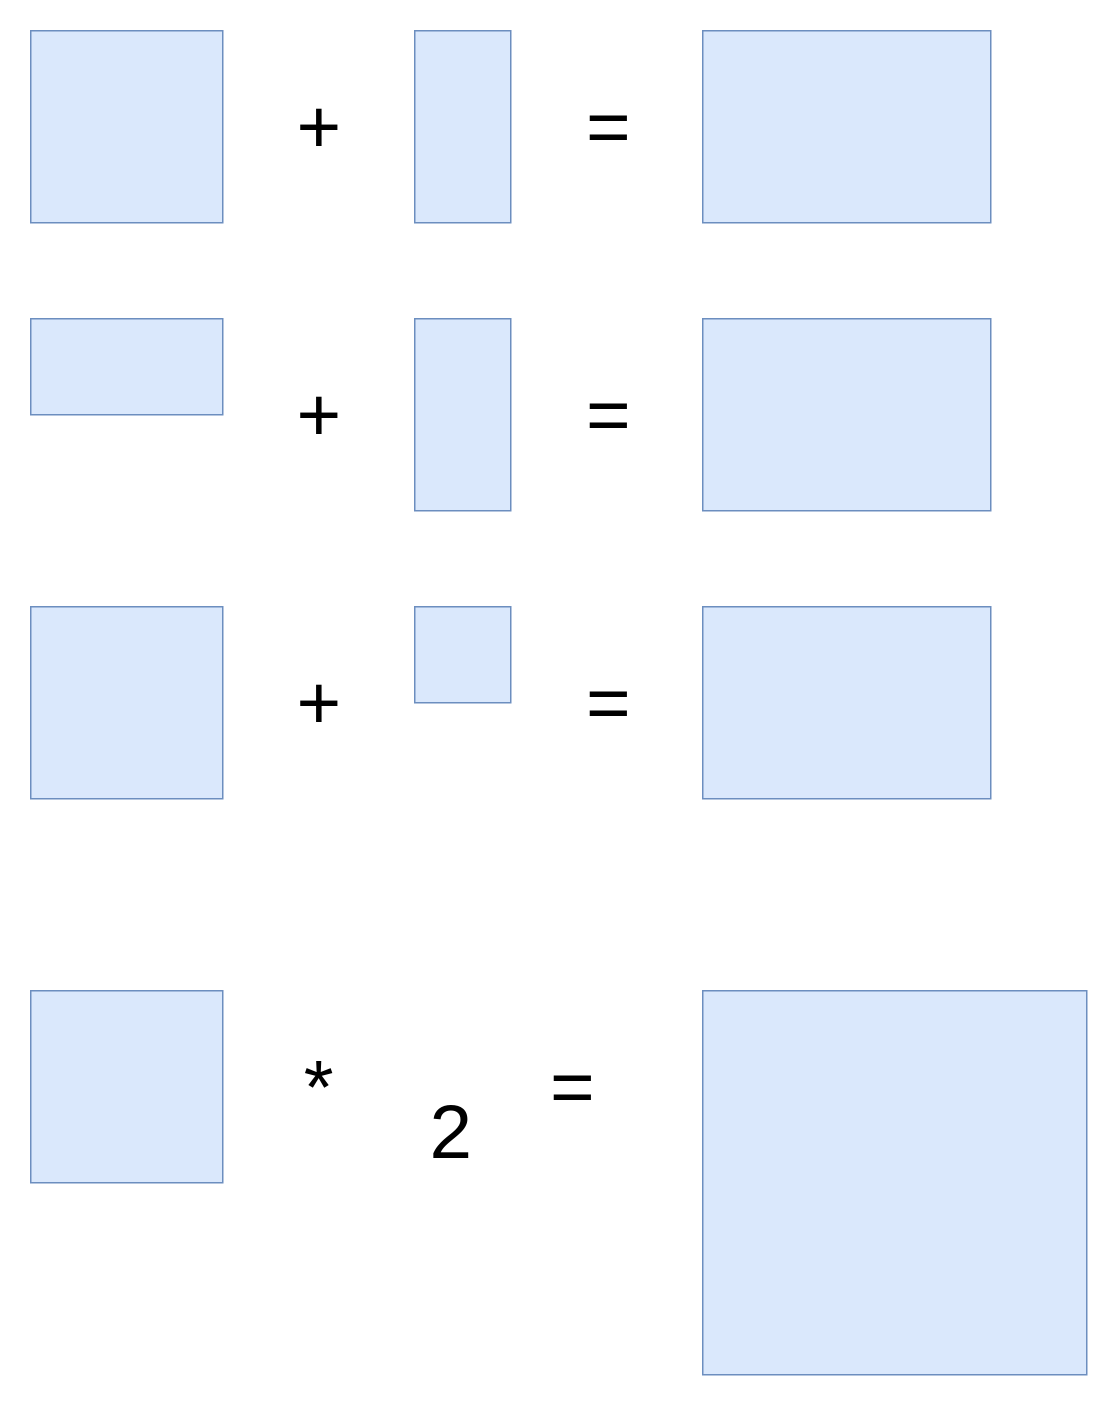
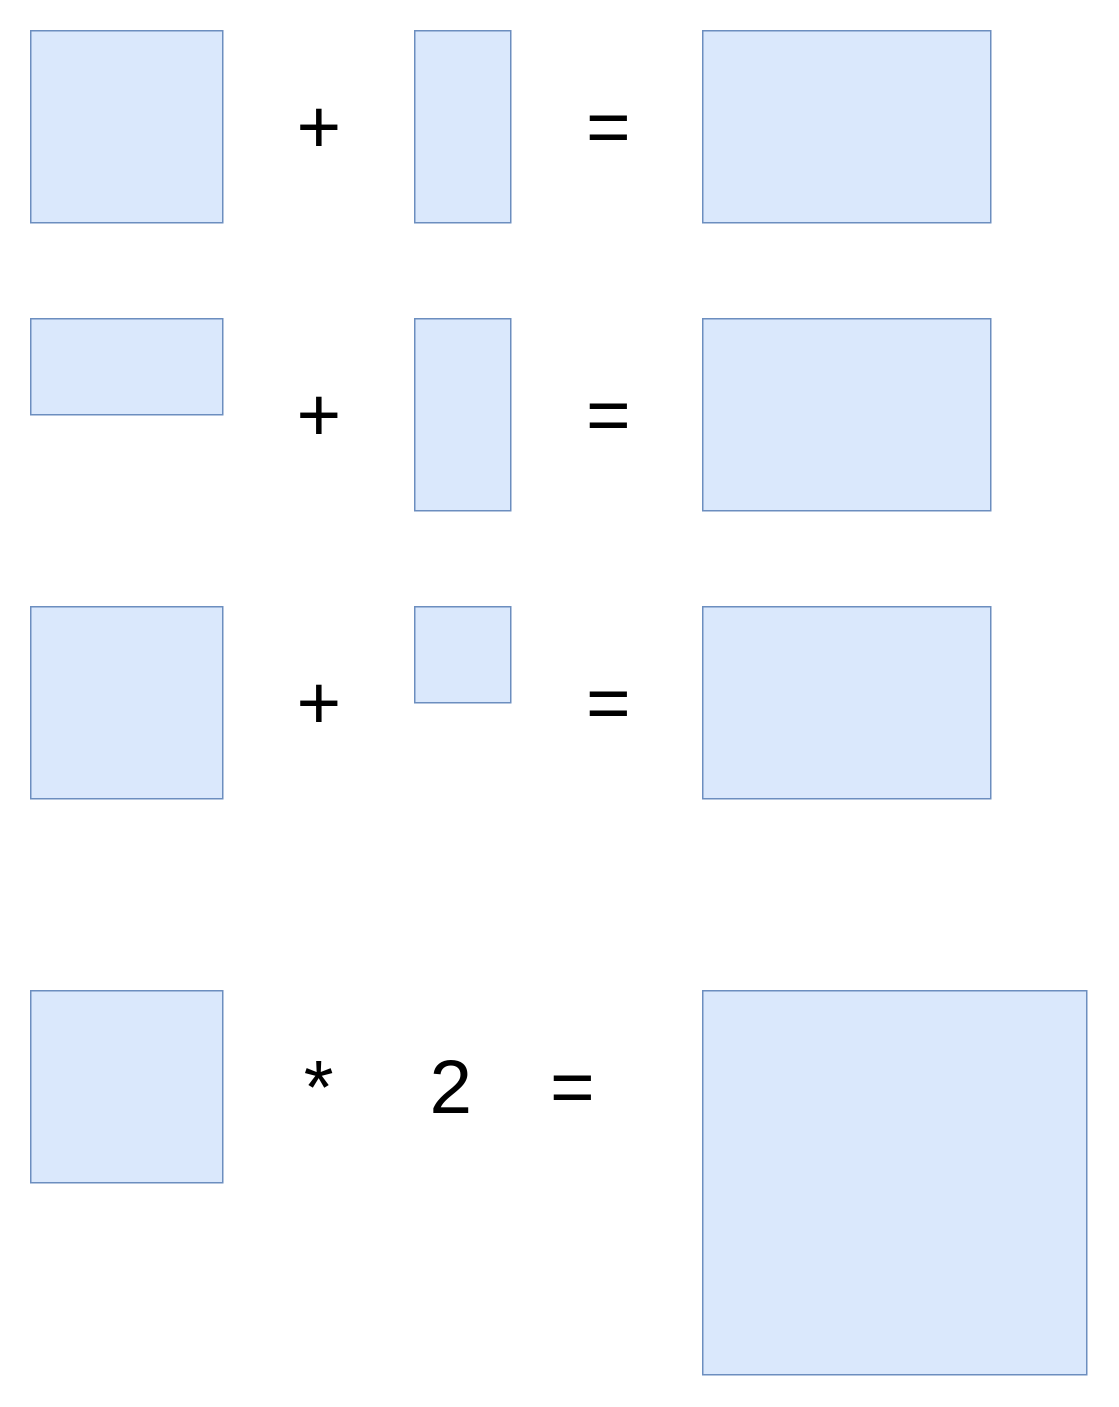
(451, 1132) -> (451, 1087)
